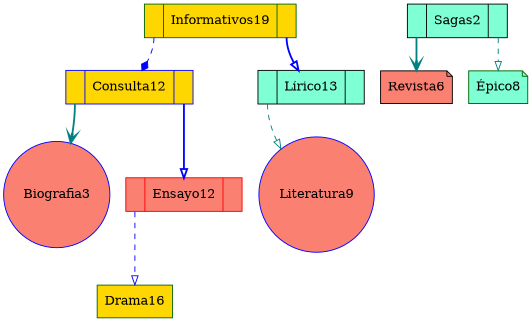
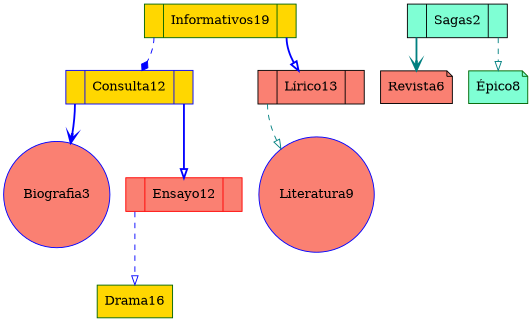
(311, 87) -> (311, 87)
(74, 119) -> (74, 119)
